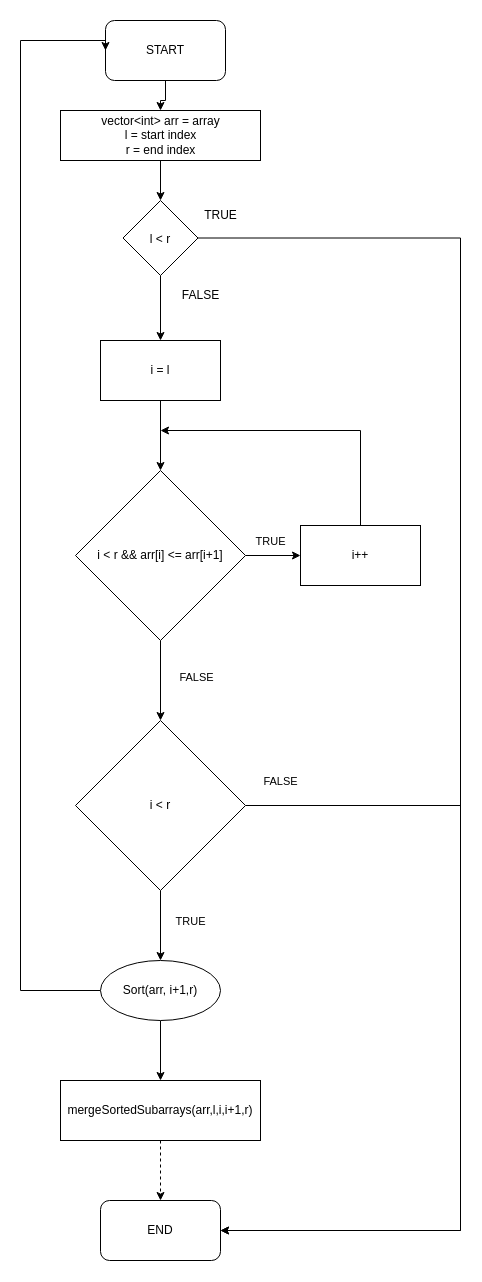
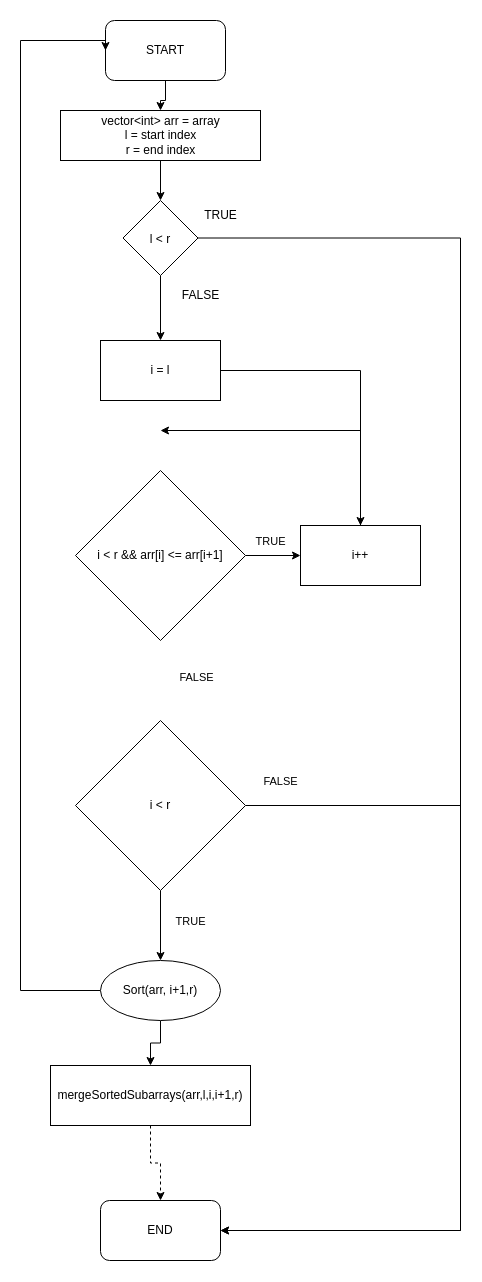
(161, 432) -> (319, 371)
(161, 677) -> none
(161, 1111) -> (151, 1096)
